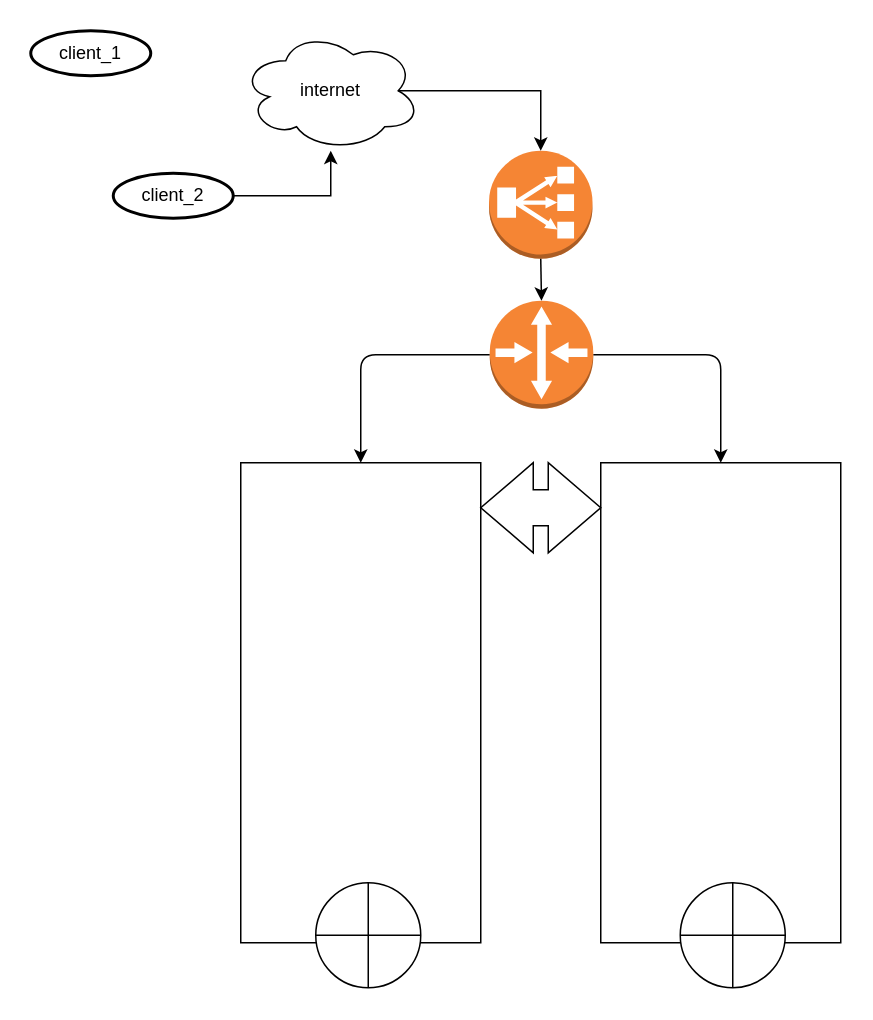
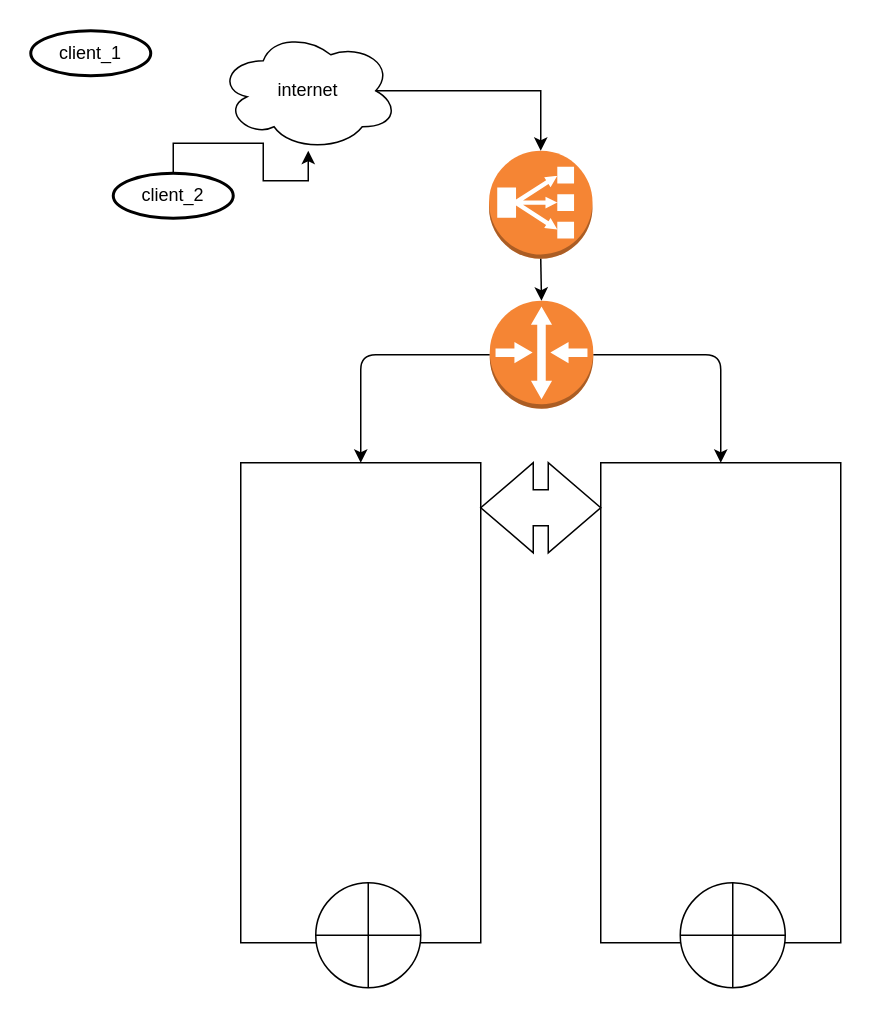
(331, 91) -> (308, 91)
